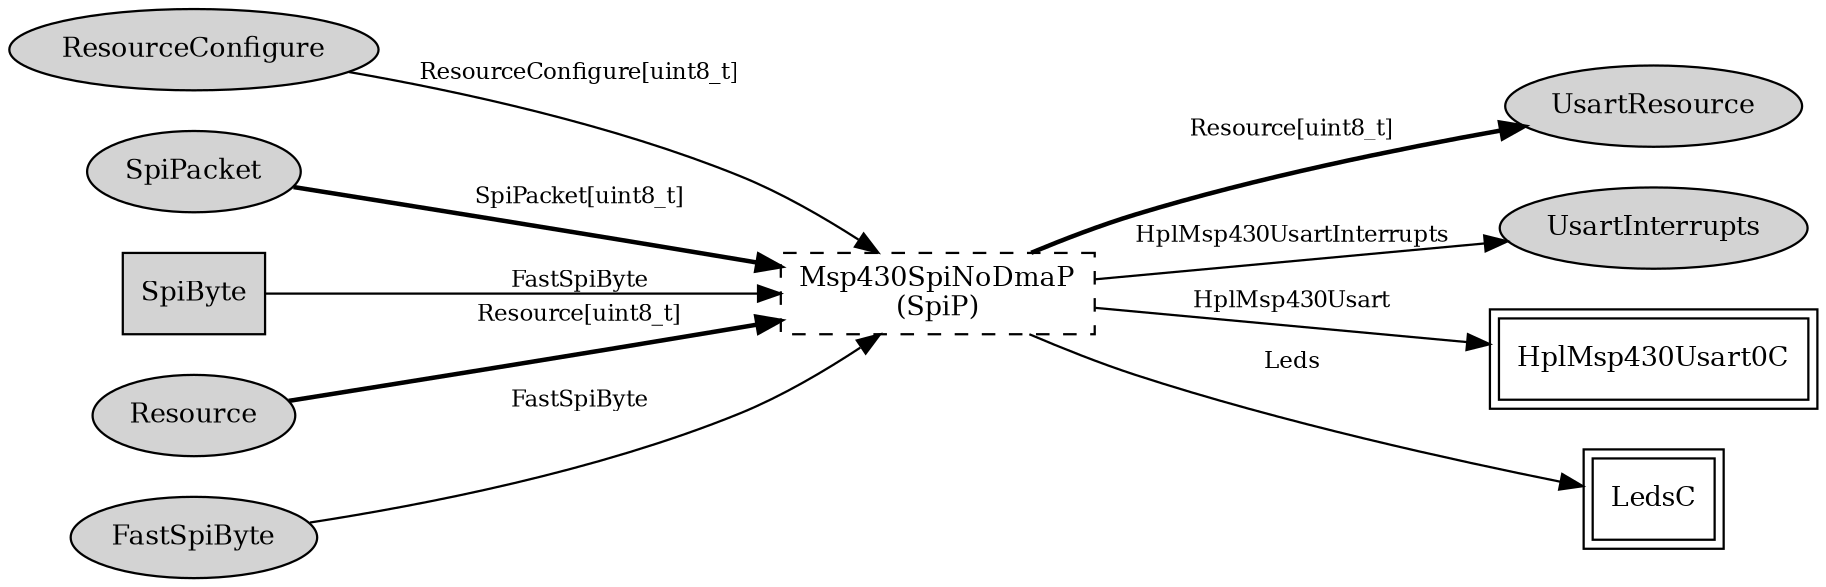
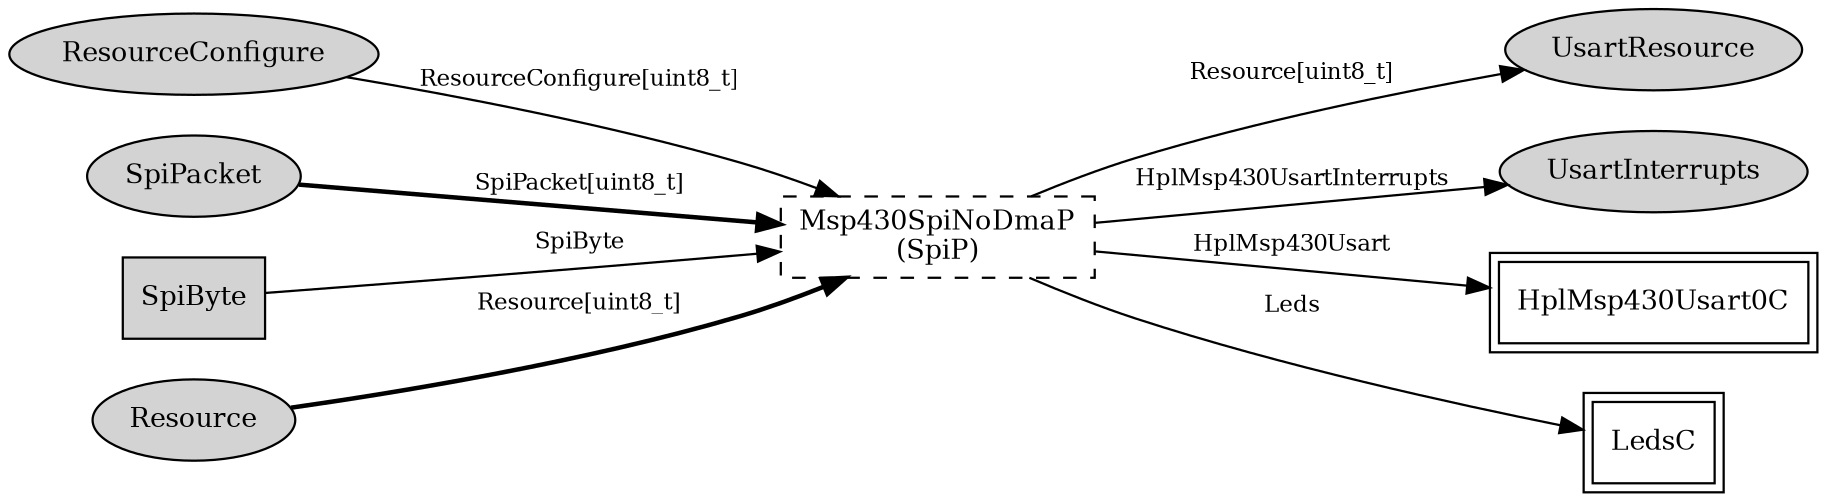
(1263, 180) -> (1263, 124)
(580, 281) -> (580, 243)
(194, 537) -> none
